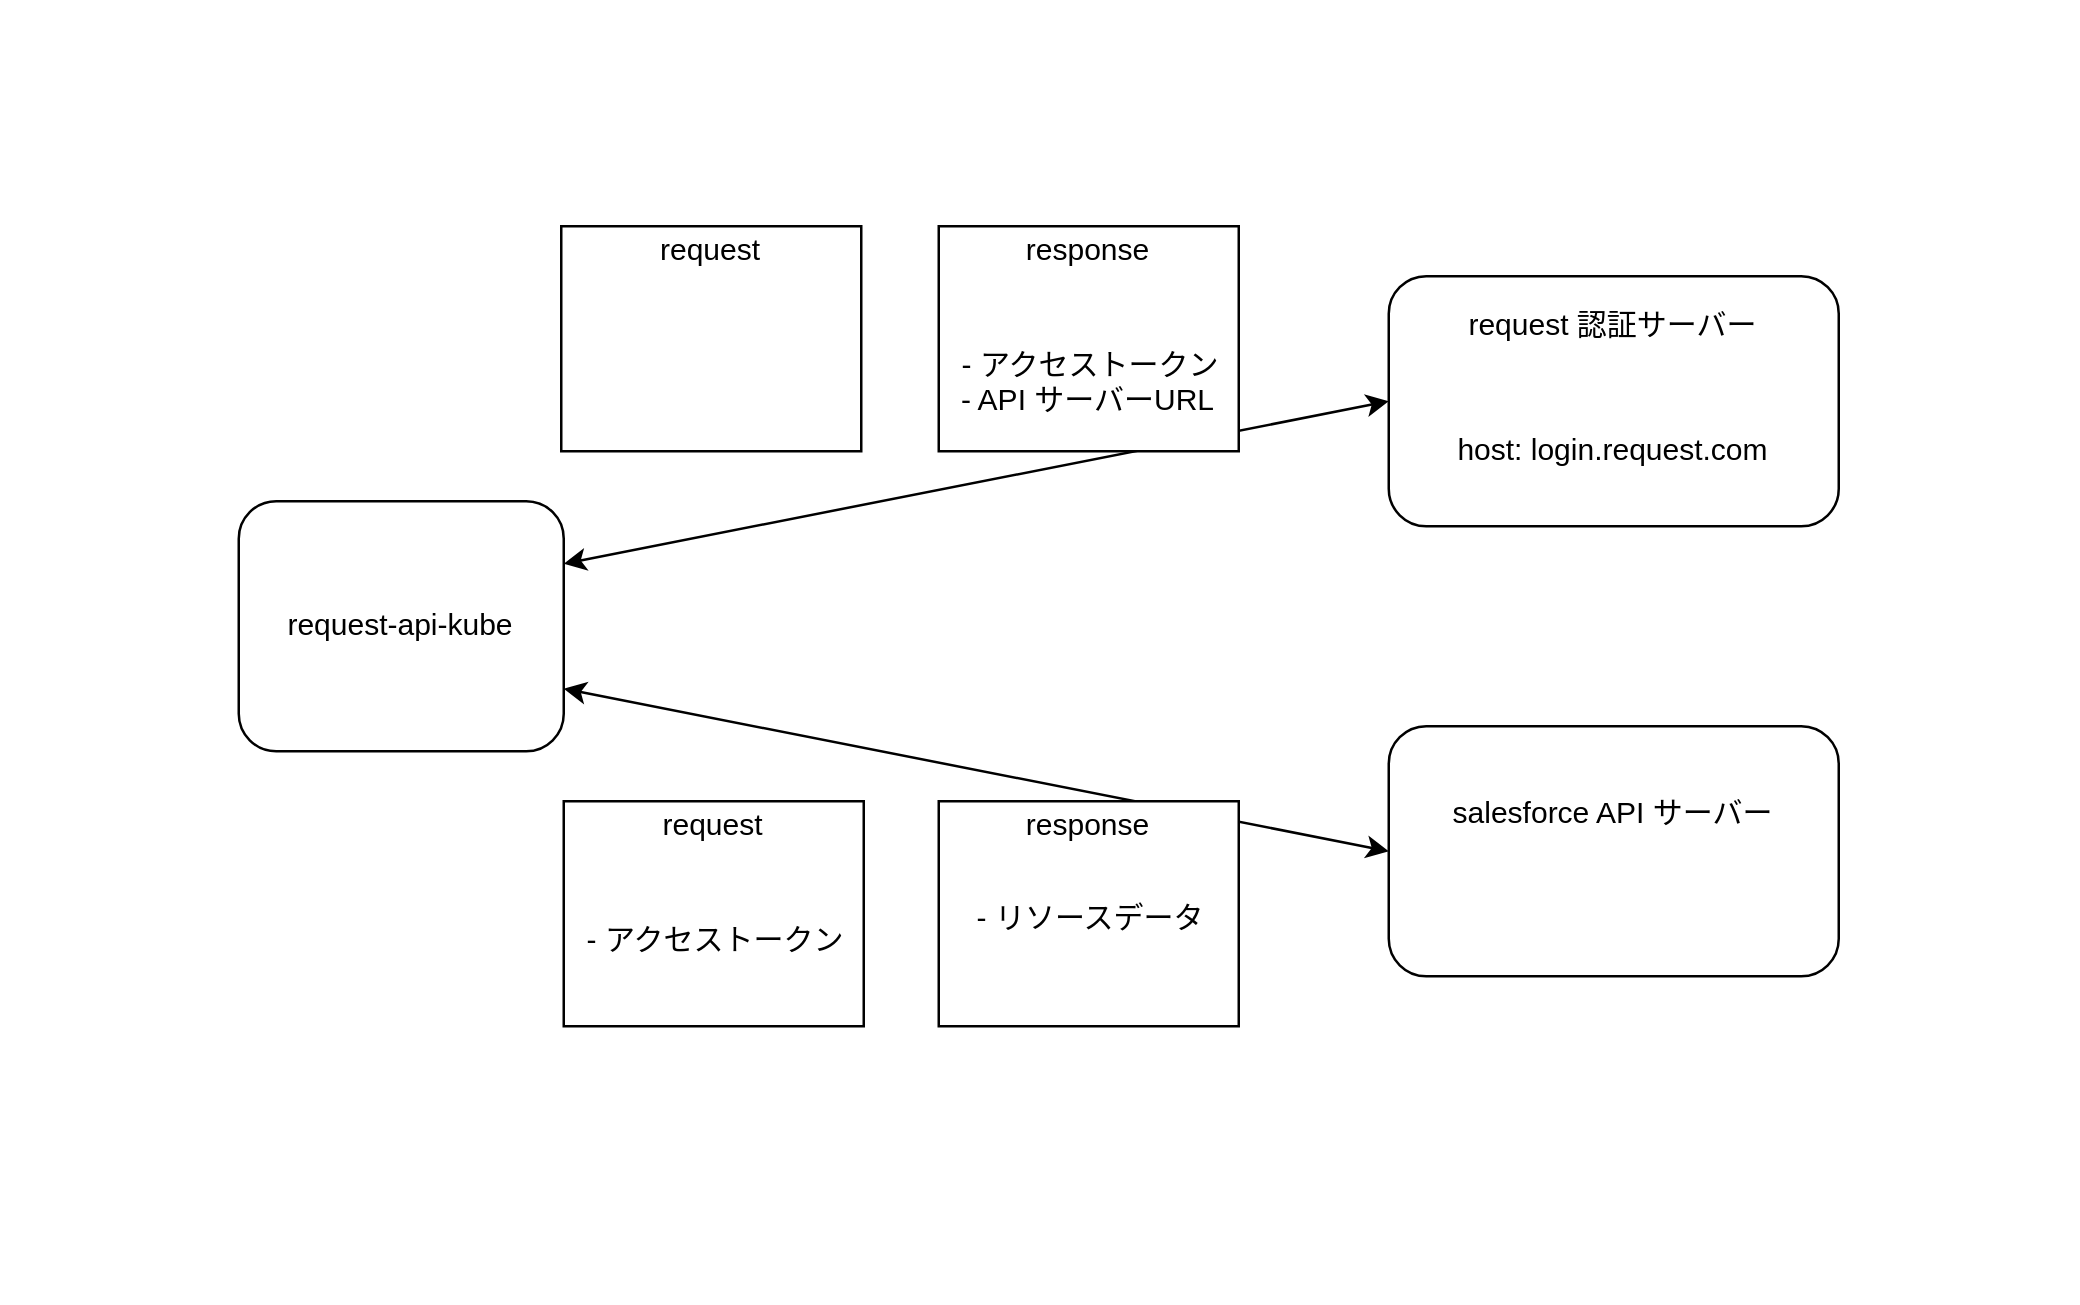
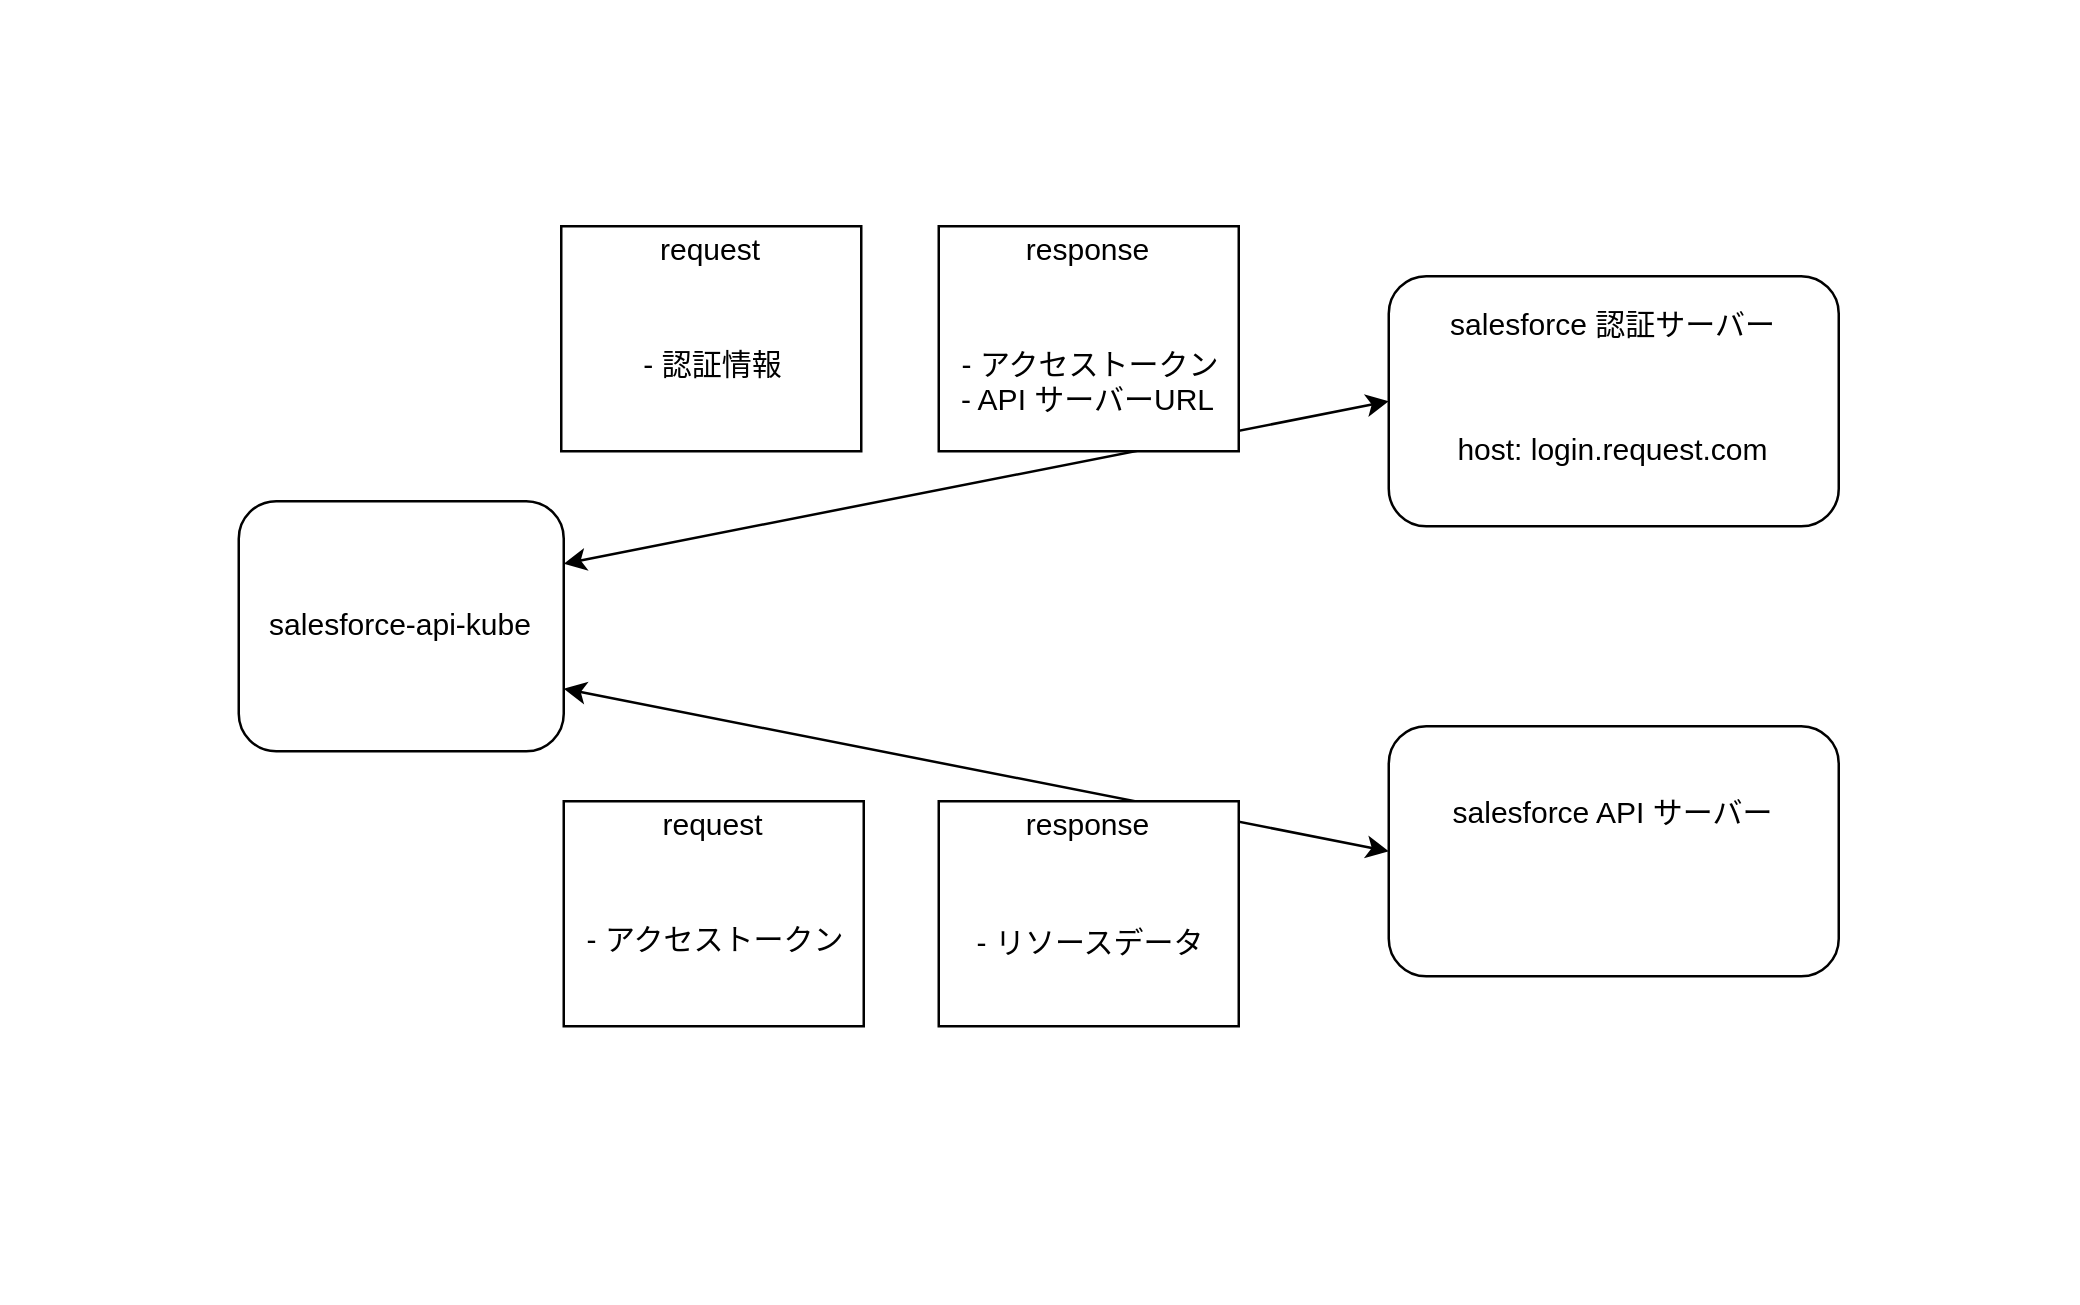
(1614, 326) -> (1614, 326)
none -> (714, 366)
(401, 626) -> (401, 626)
(1091, 919) -> (1091, 944)
